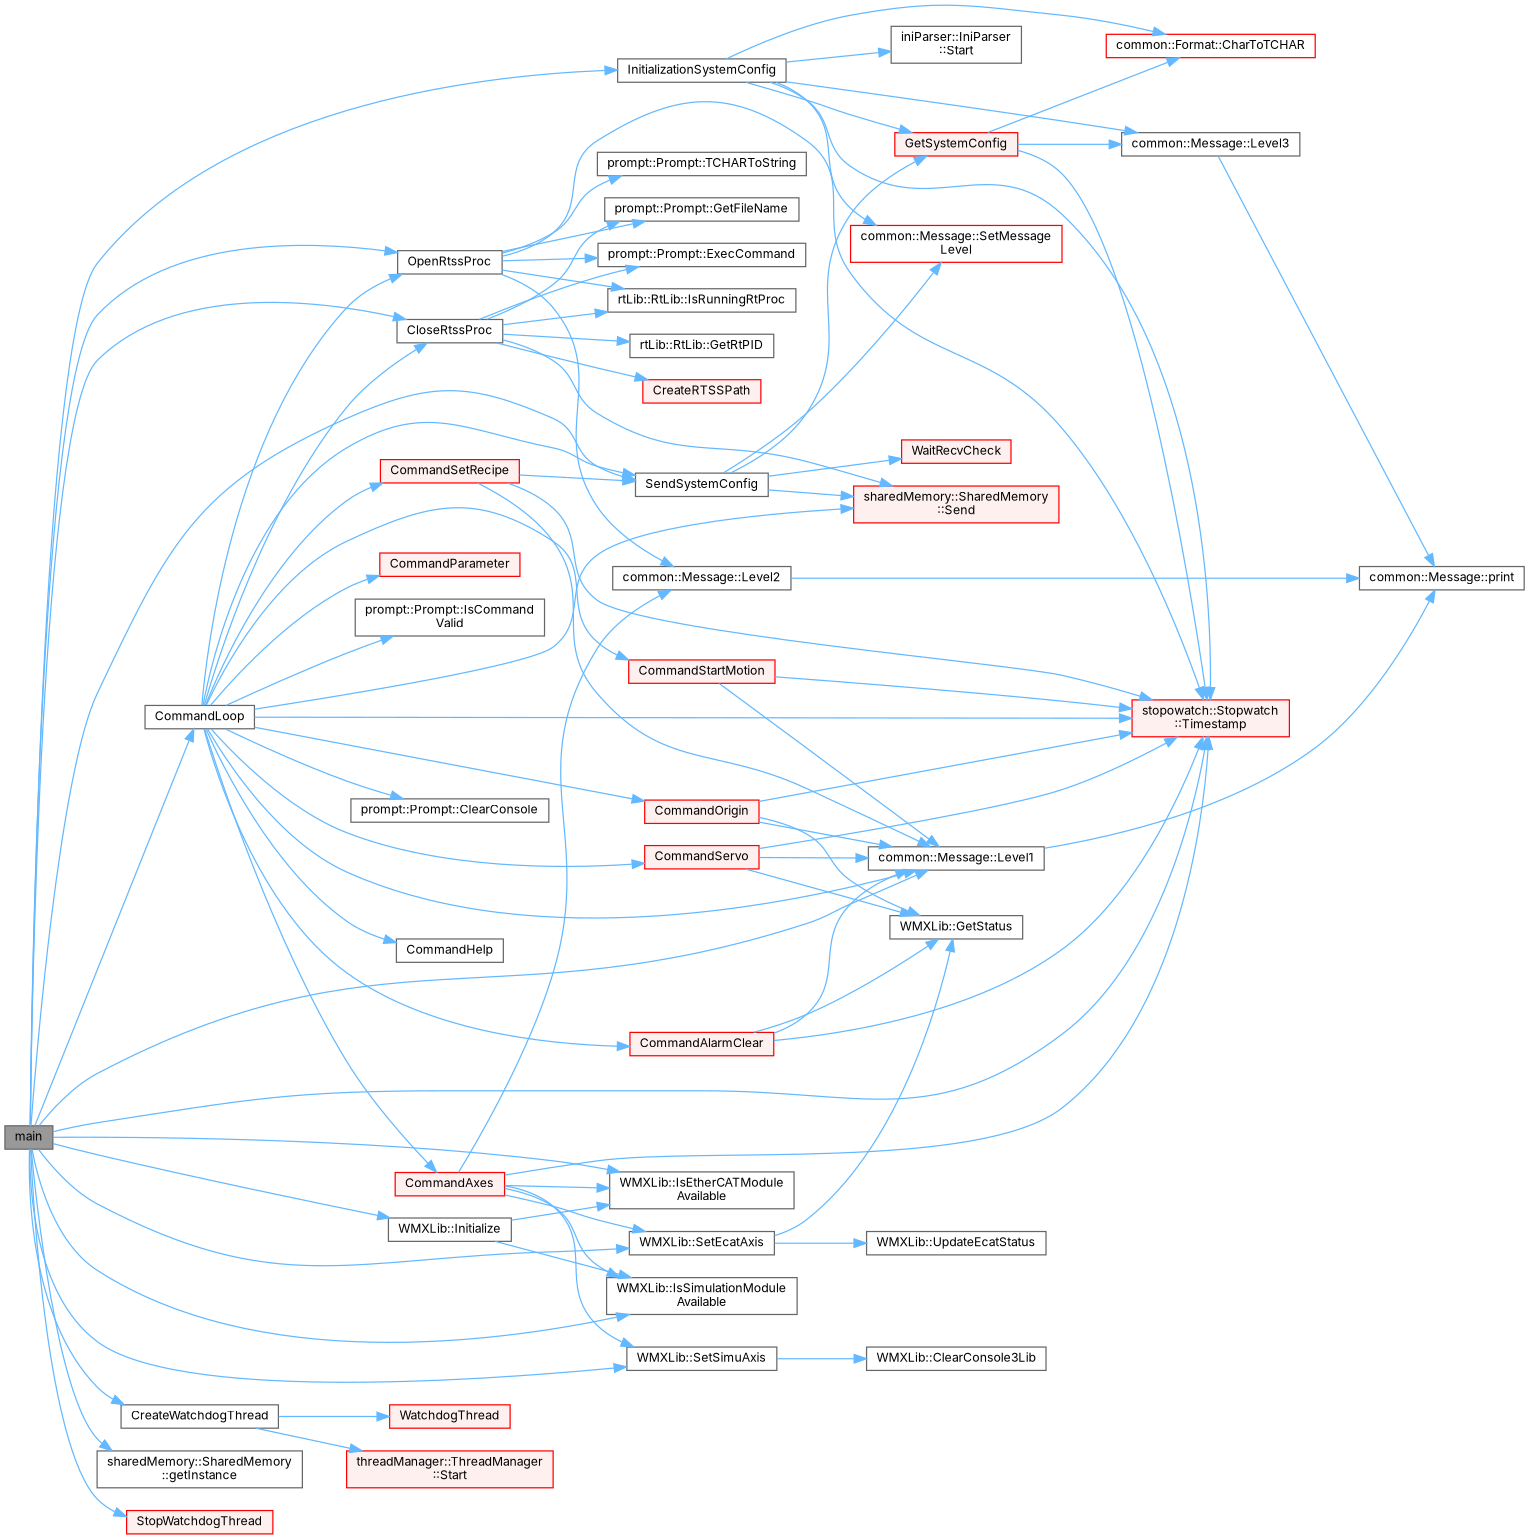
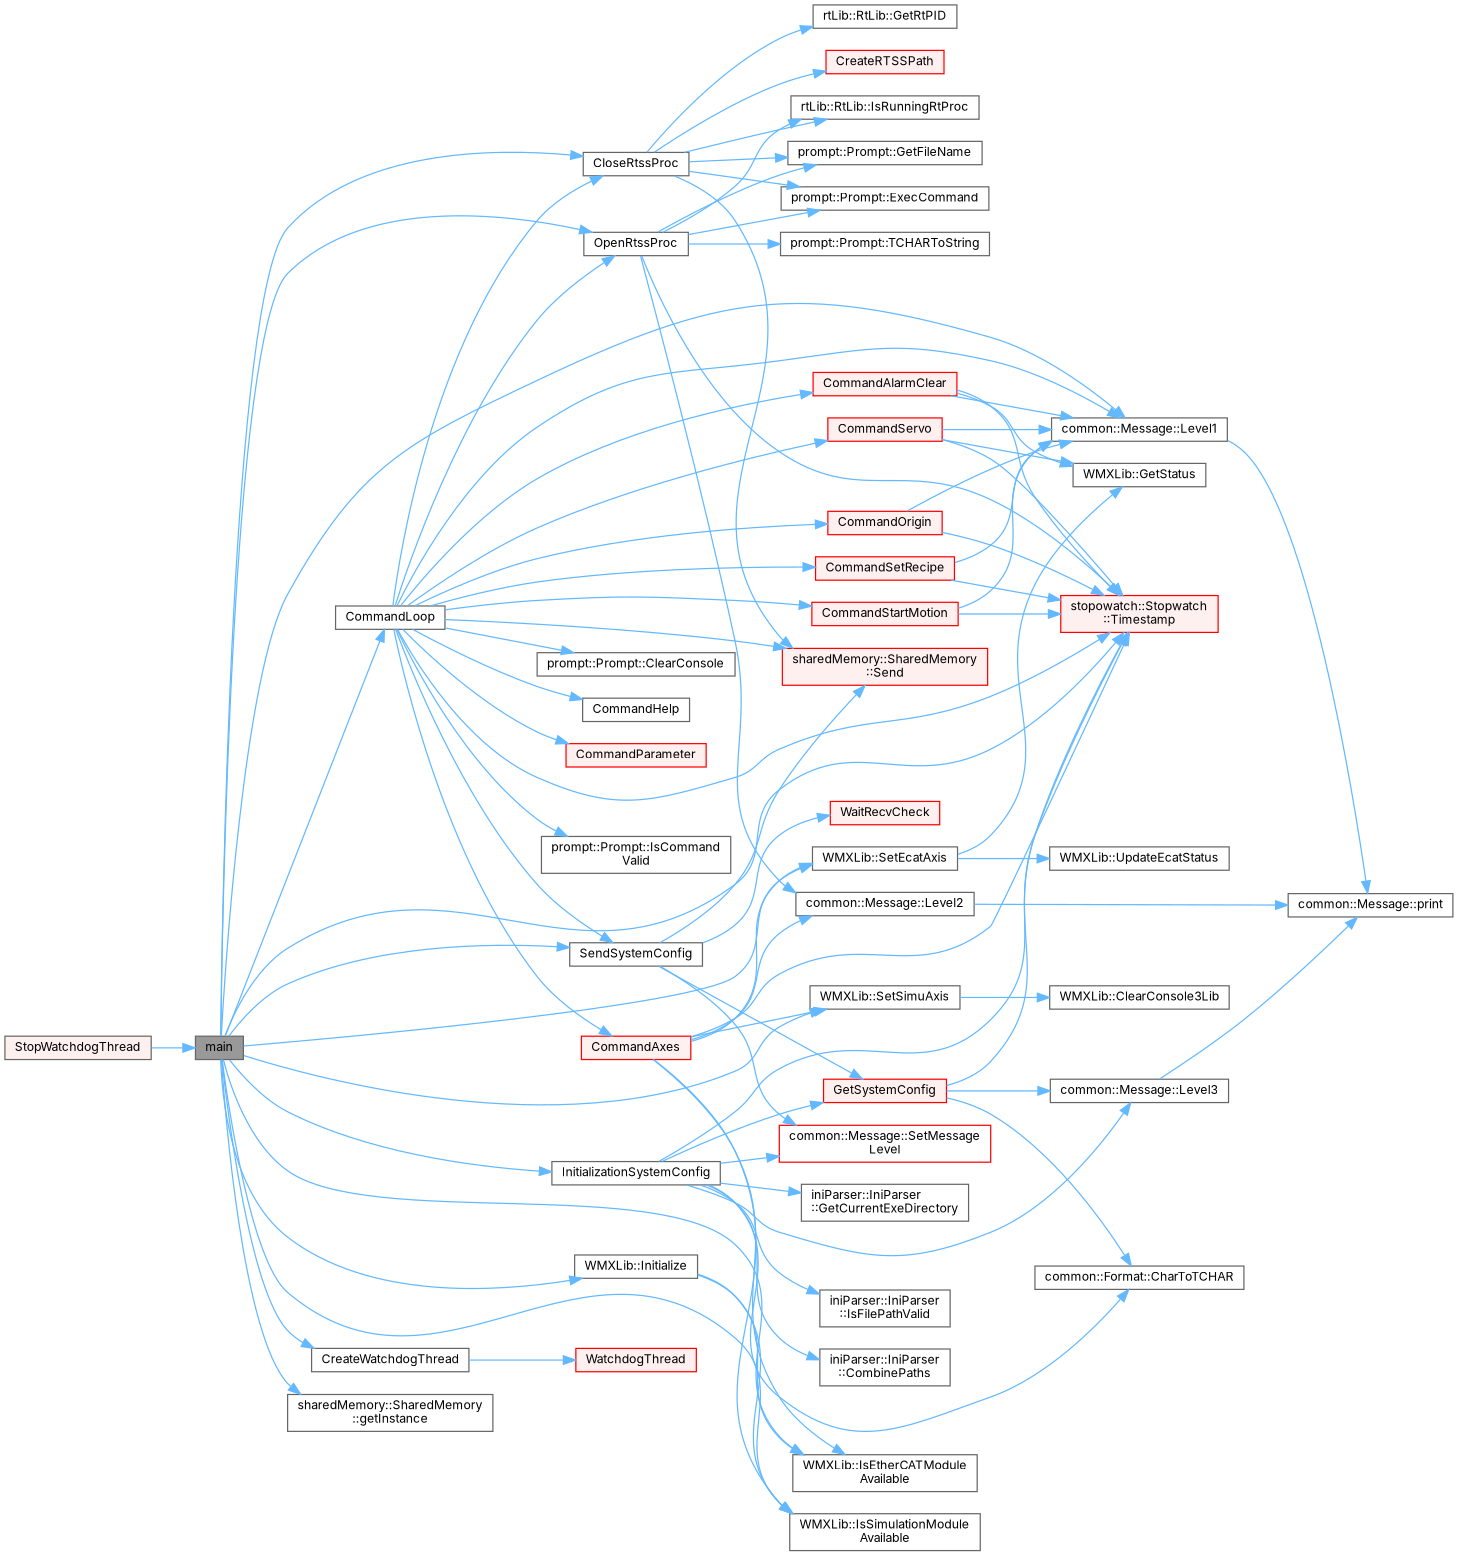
(956, 45) -> (885, 1367)
(1211, 46) -> (1139, 1278)
(571, 478) -> none
(836, 866) -> none
none -> (885, 1203)
none -> (885, 1308)
(48, 1339) -> (167, 1048)
(450, 1469) -> none
(200, 1522) -> (78, 1048)
